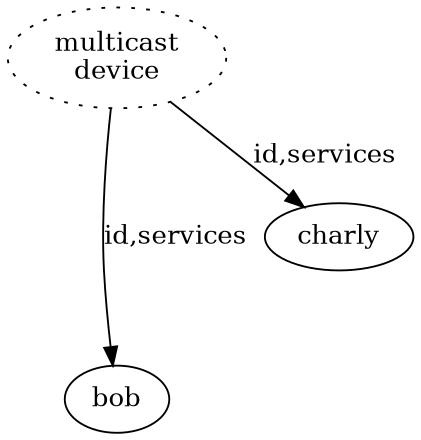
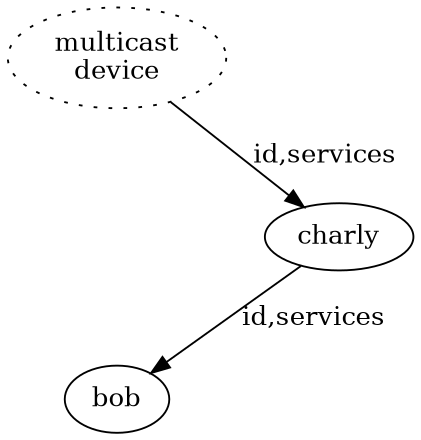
(103, 227) -> (234, 314)
